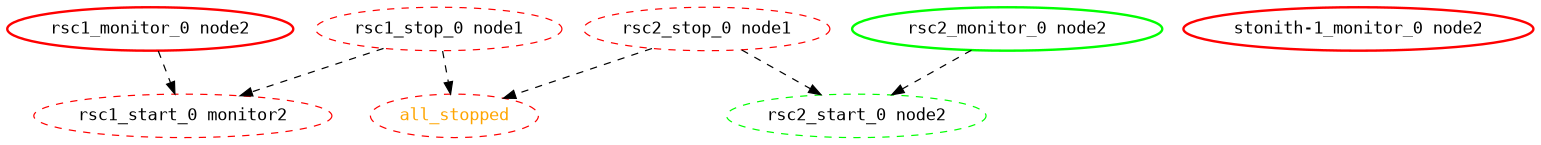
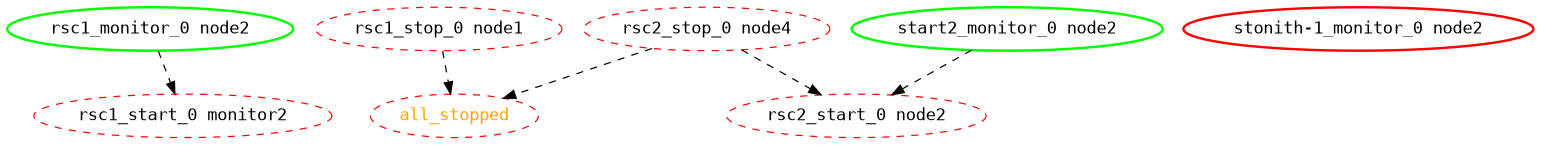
(150, 29) -> (150, 29)
(707, 29) -> (707, 29)
(1007, 29) -> (1007, 29)
(318, 70) -> none
(856, 116) -> (856, 116)
